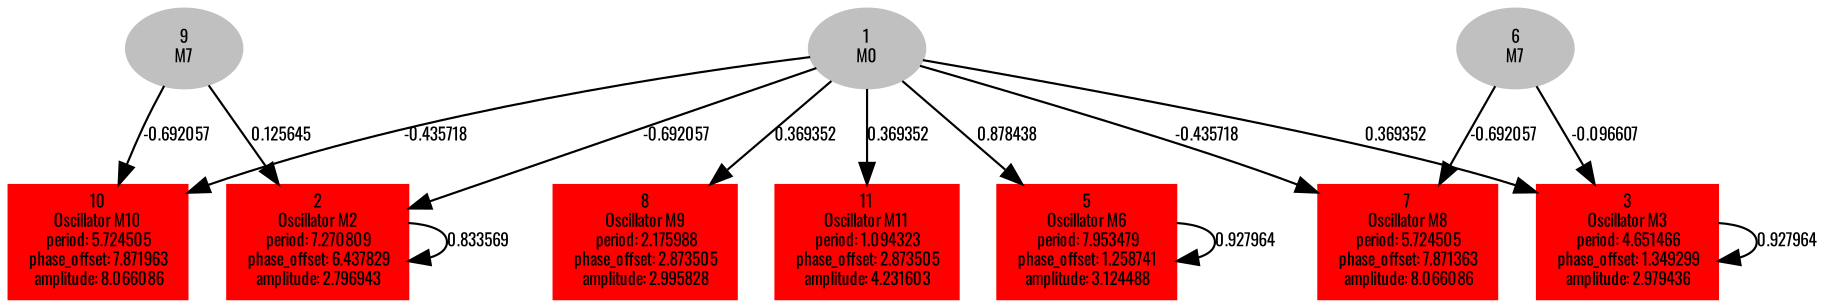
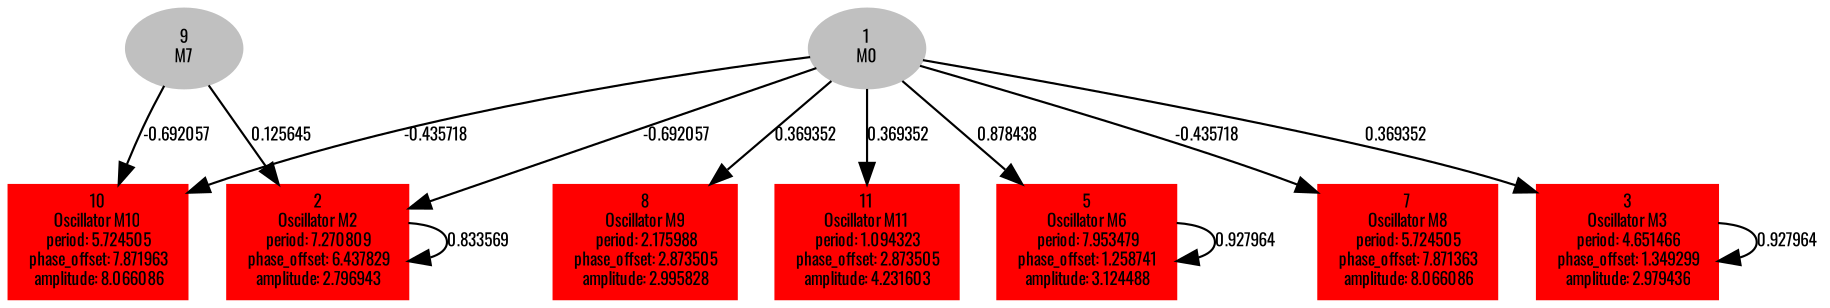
(1515, 48) -> none
